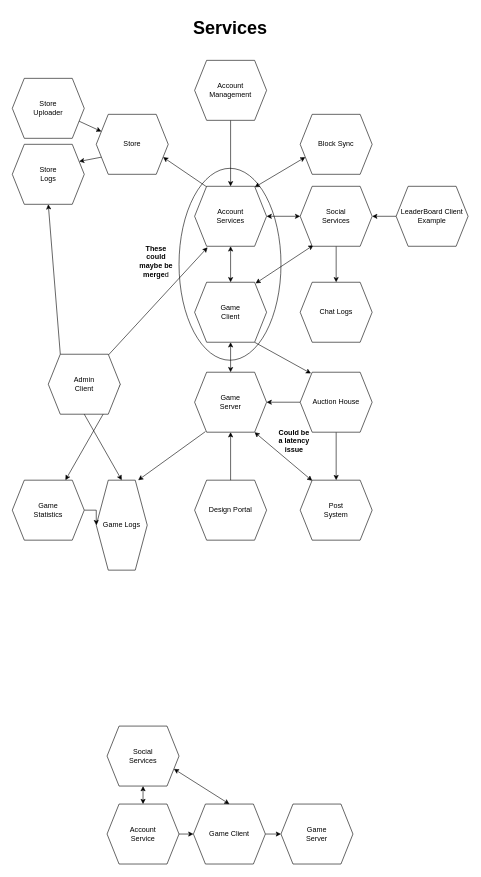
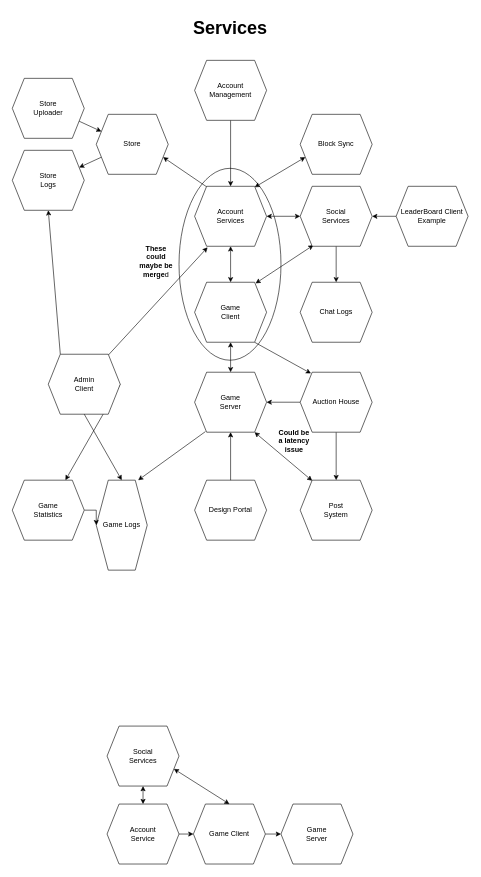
(48, 174) -> (48, 180)
